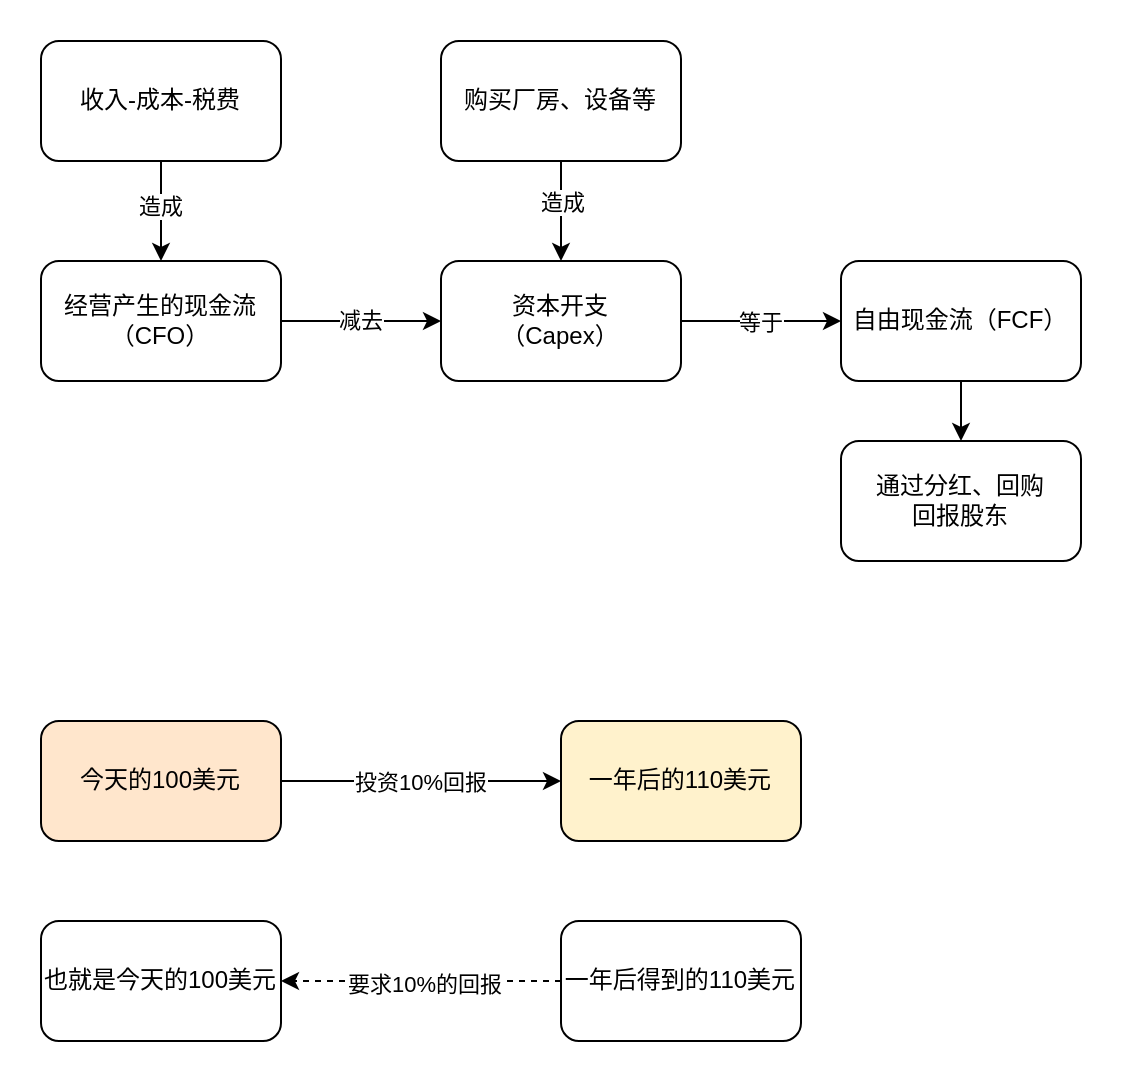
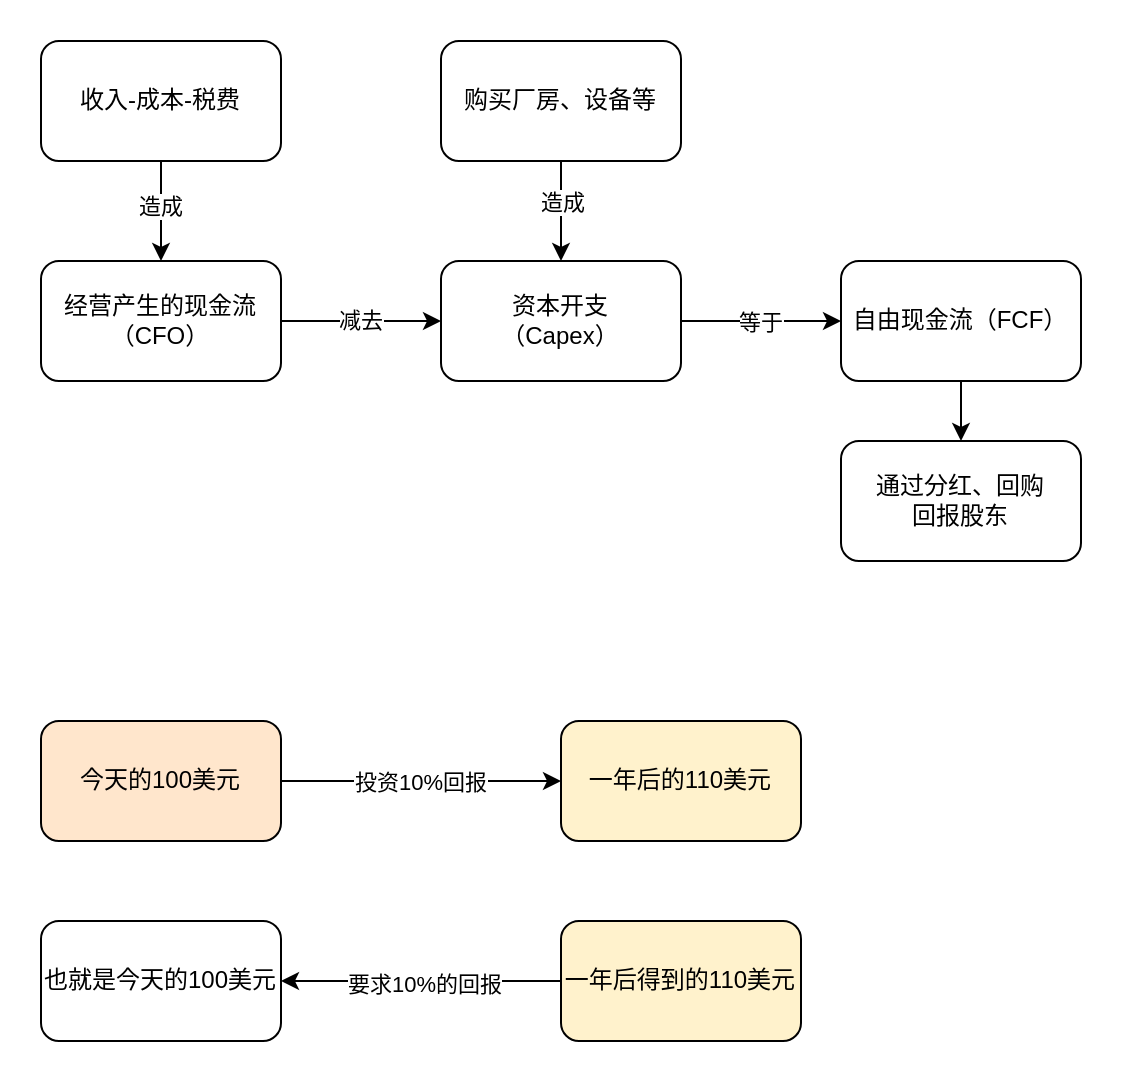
(528, 981) -> (528, 981)
(681, 981) -> (681, 981)
